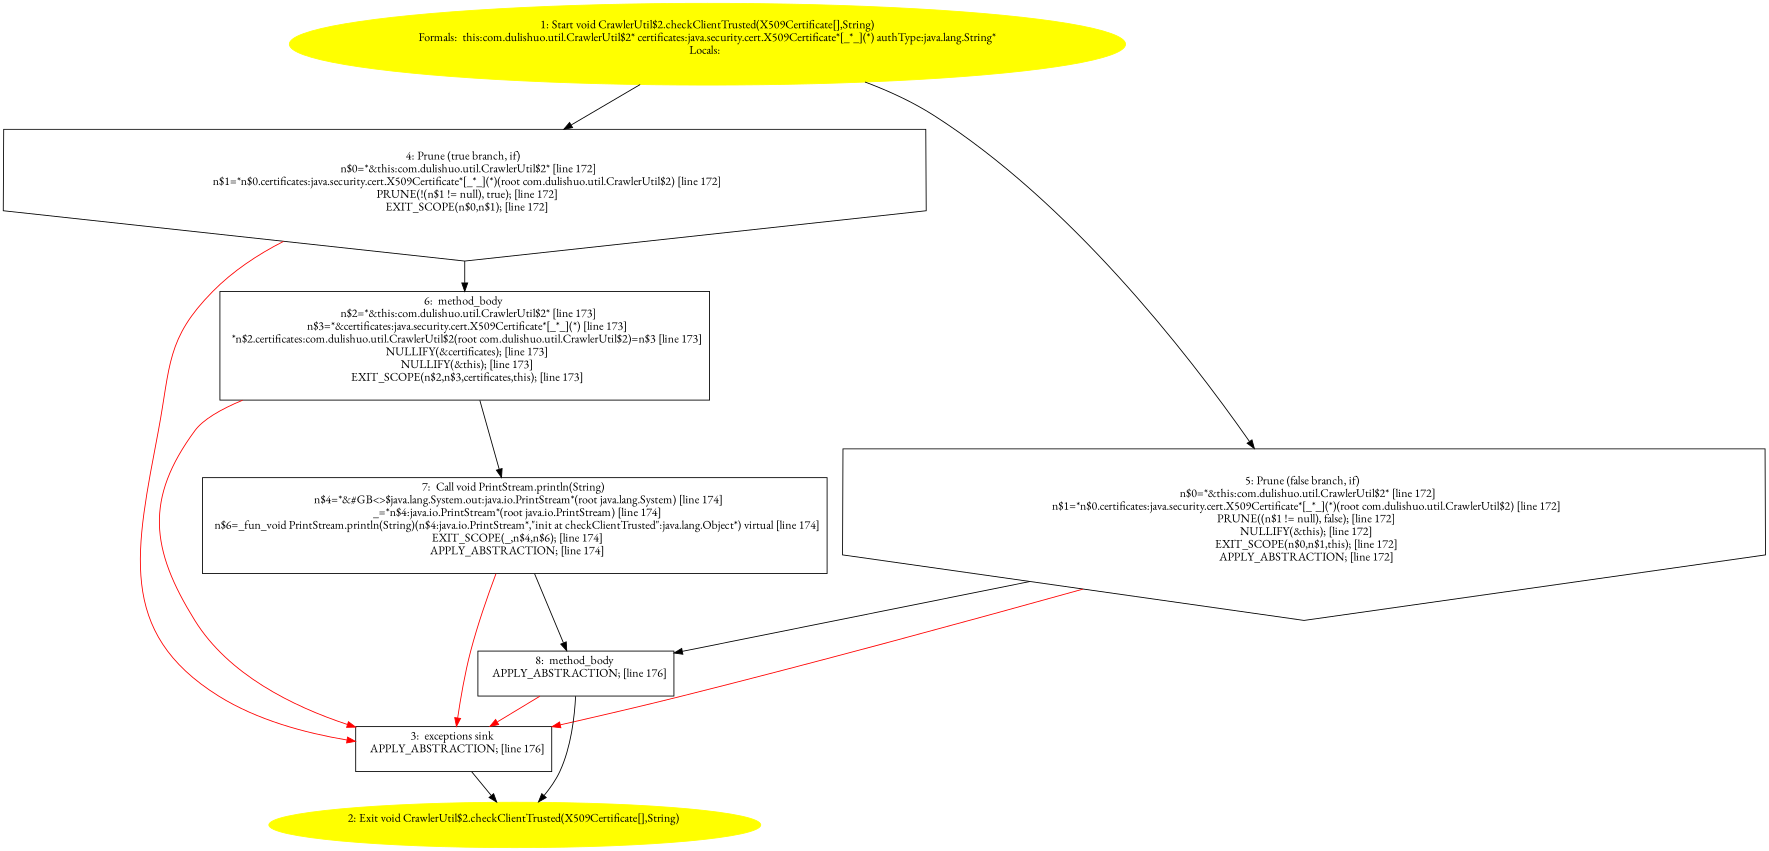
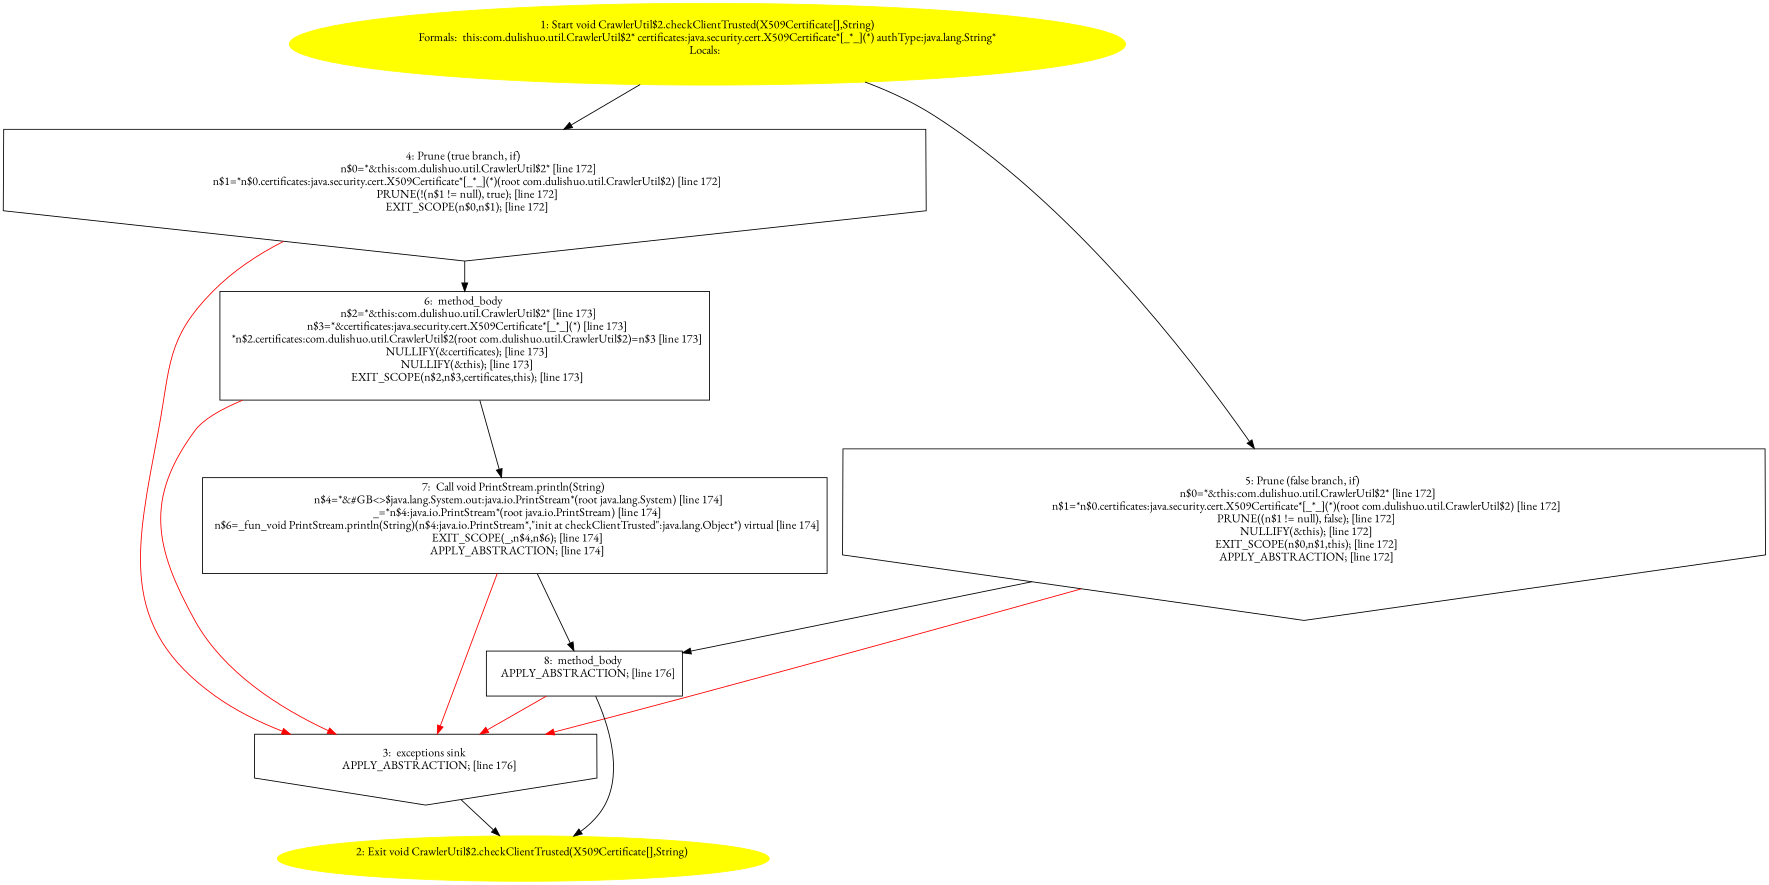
(454, 749) -> (426, 766)
